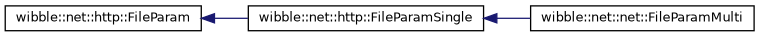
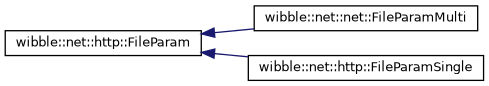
(514, 18) -> (234, 31)
